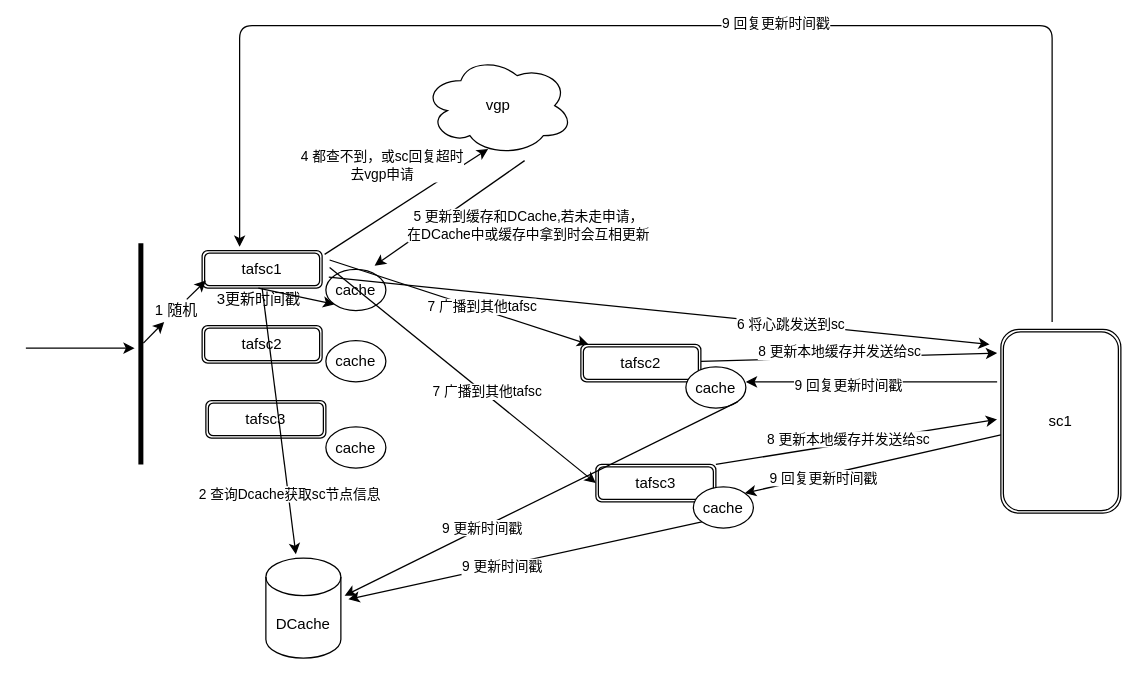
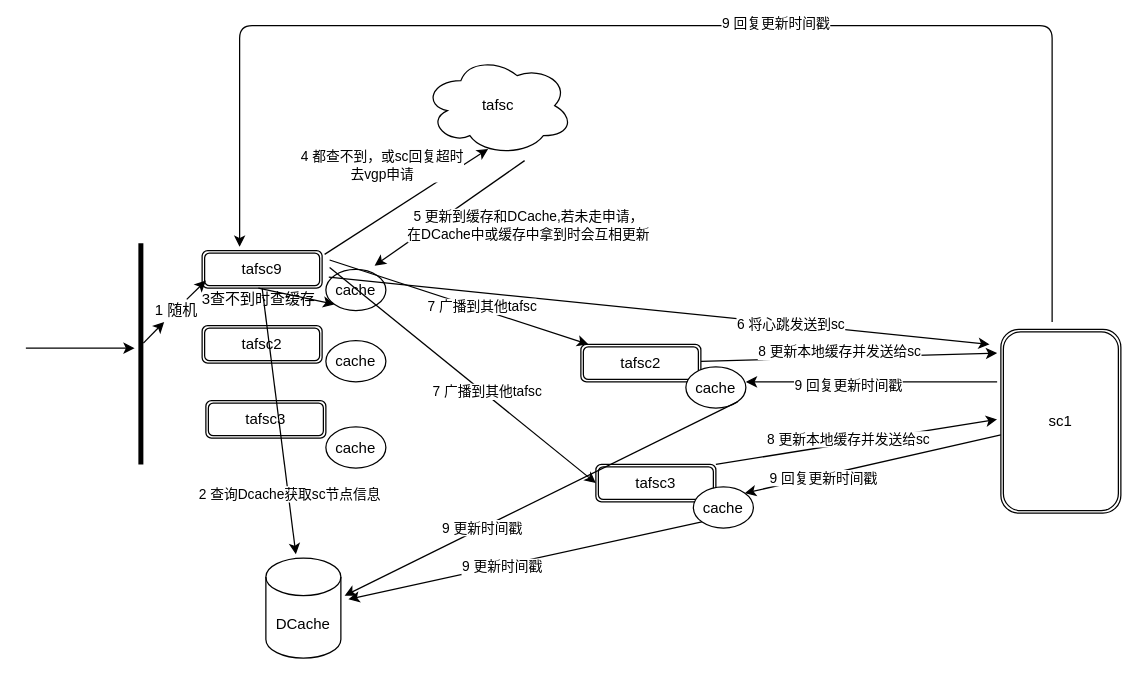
(498, 106) -> (498, 106)
(262, 269) -> (262, 269)
(259, 299) -> (259, 299)
